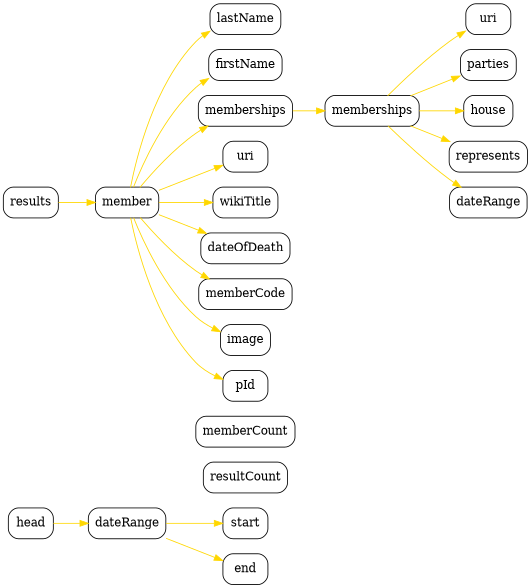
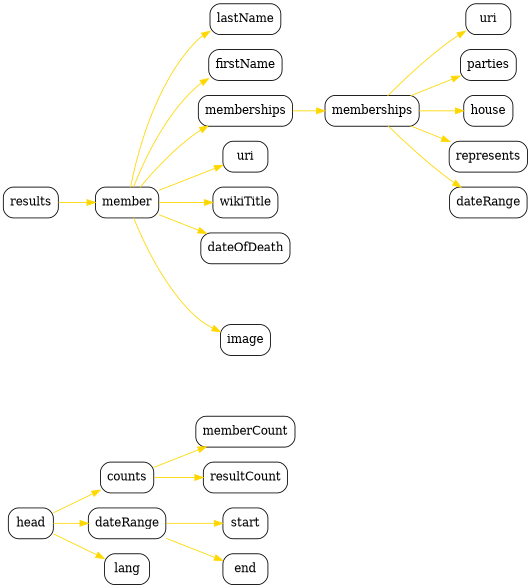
(245, 294) -> none
(245, 386) -> none
none -> (127, 478)
none -> (127, 569)
